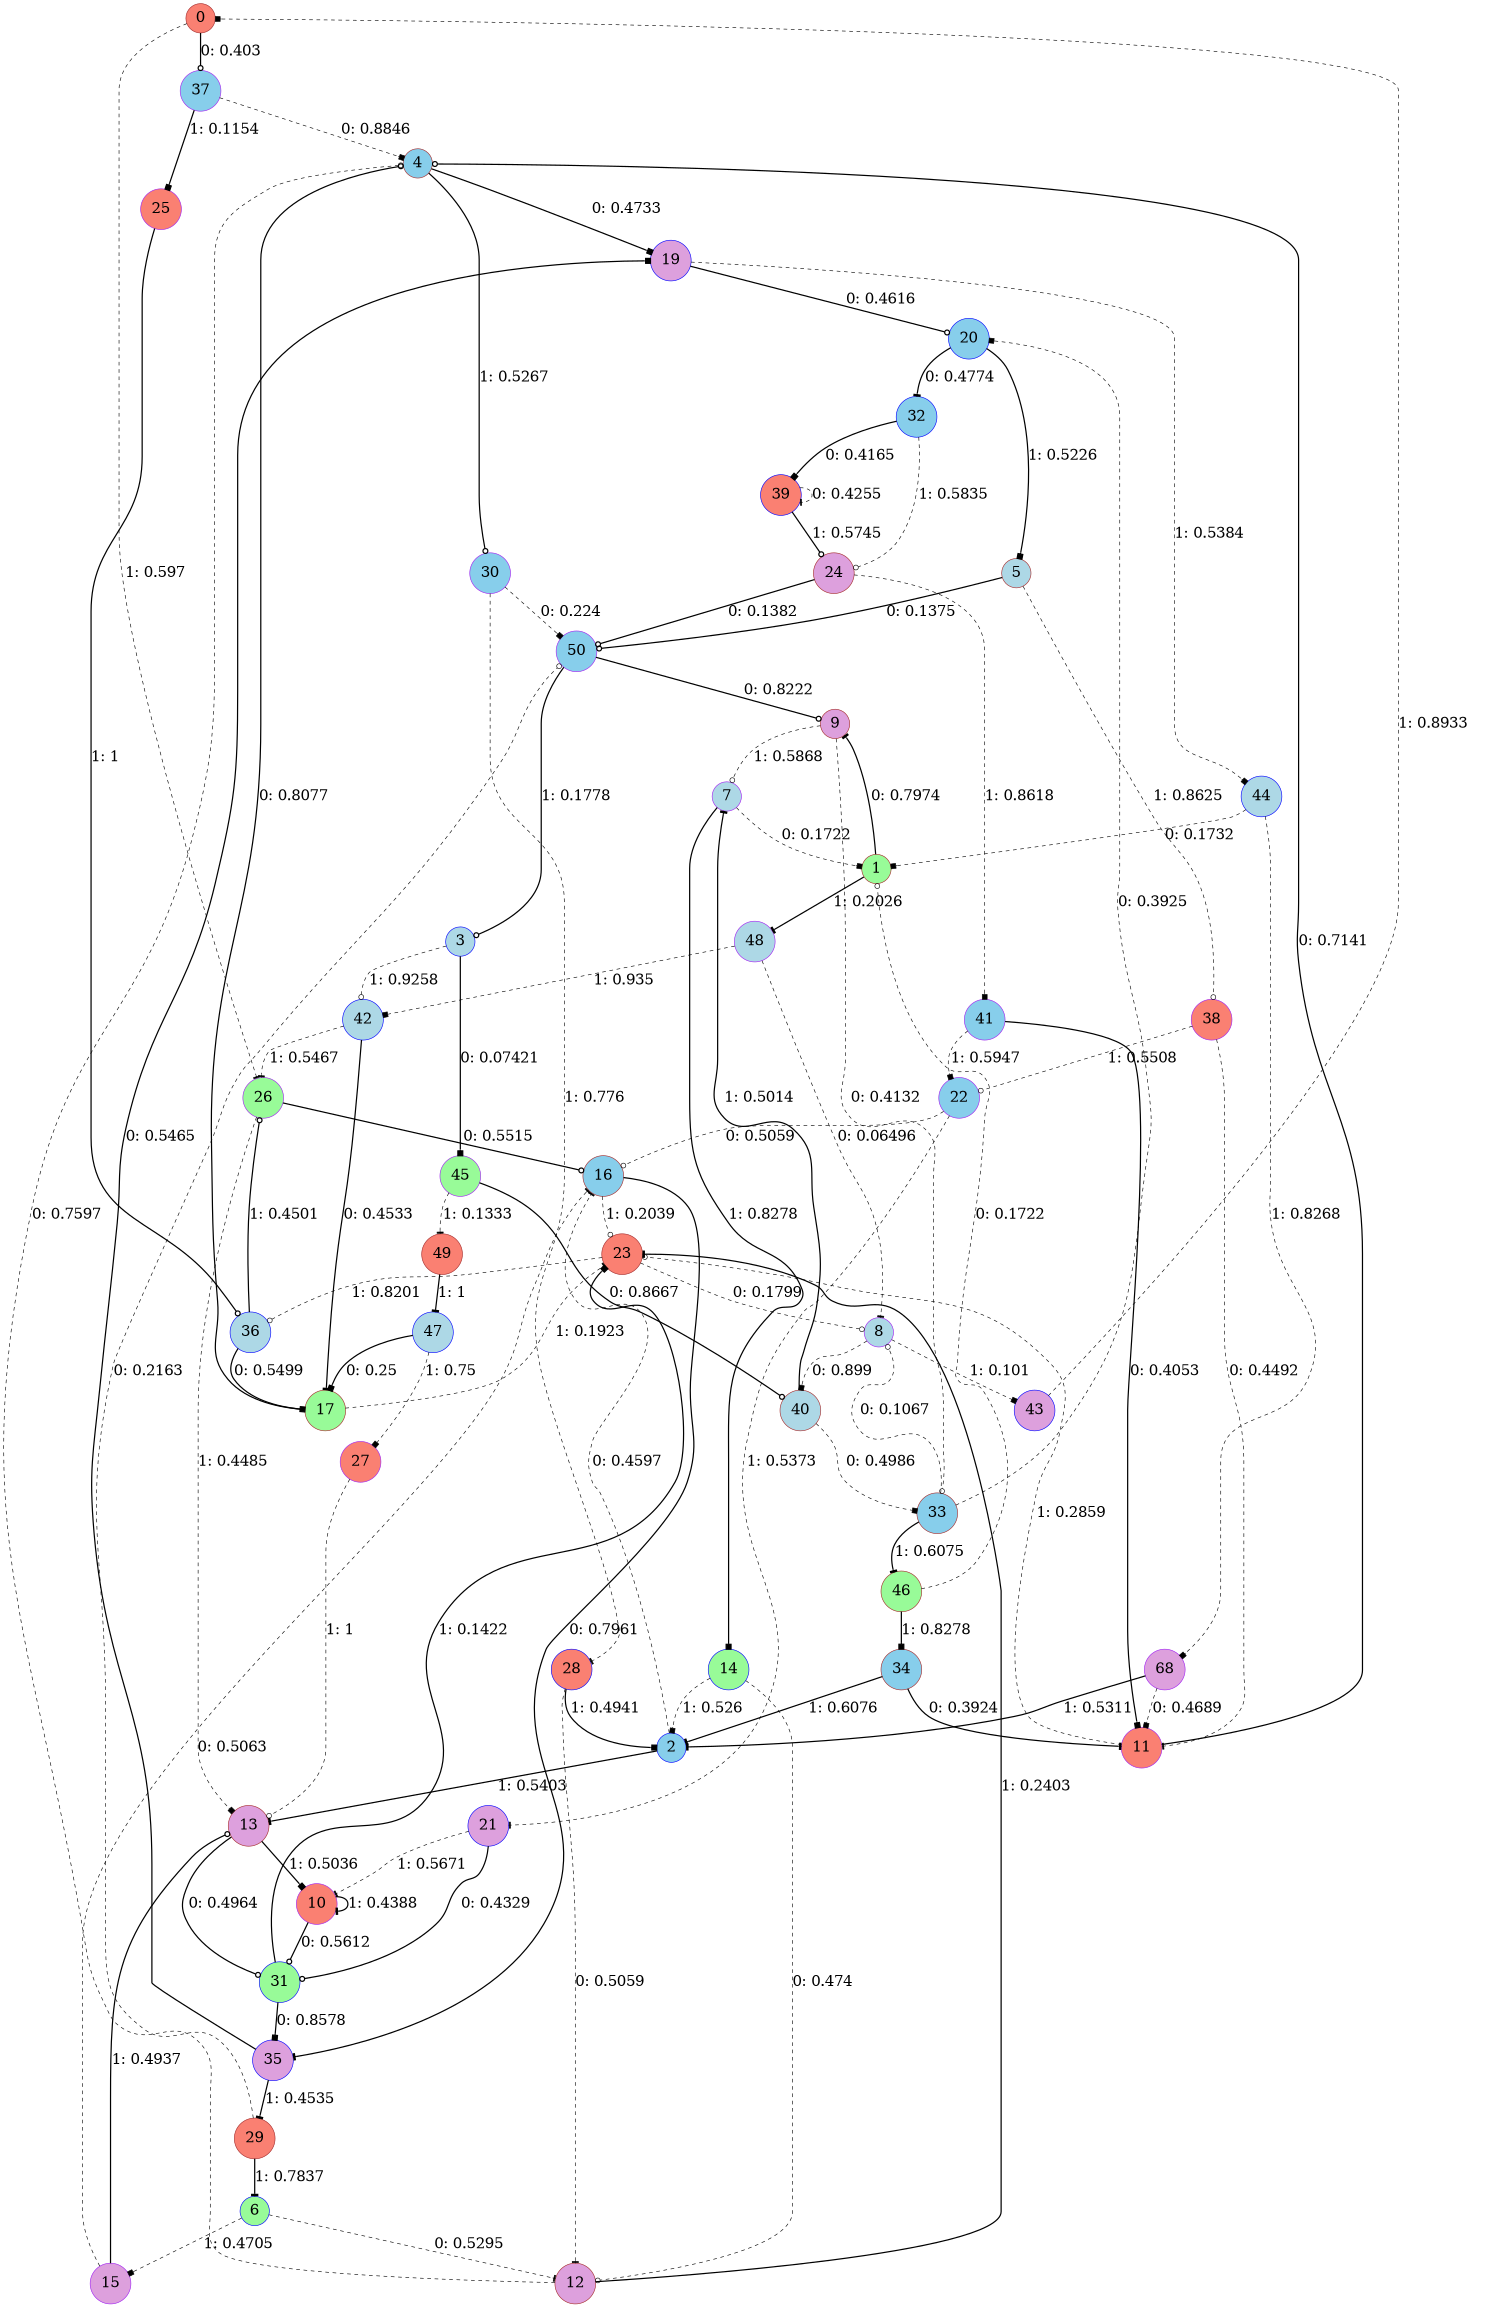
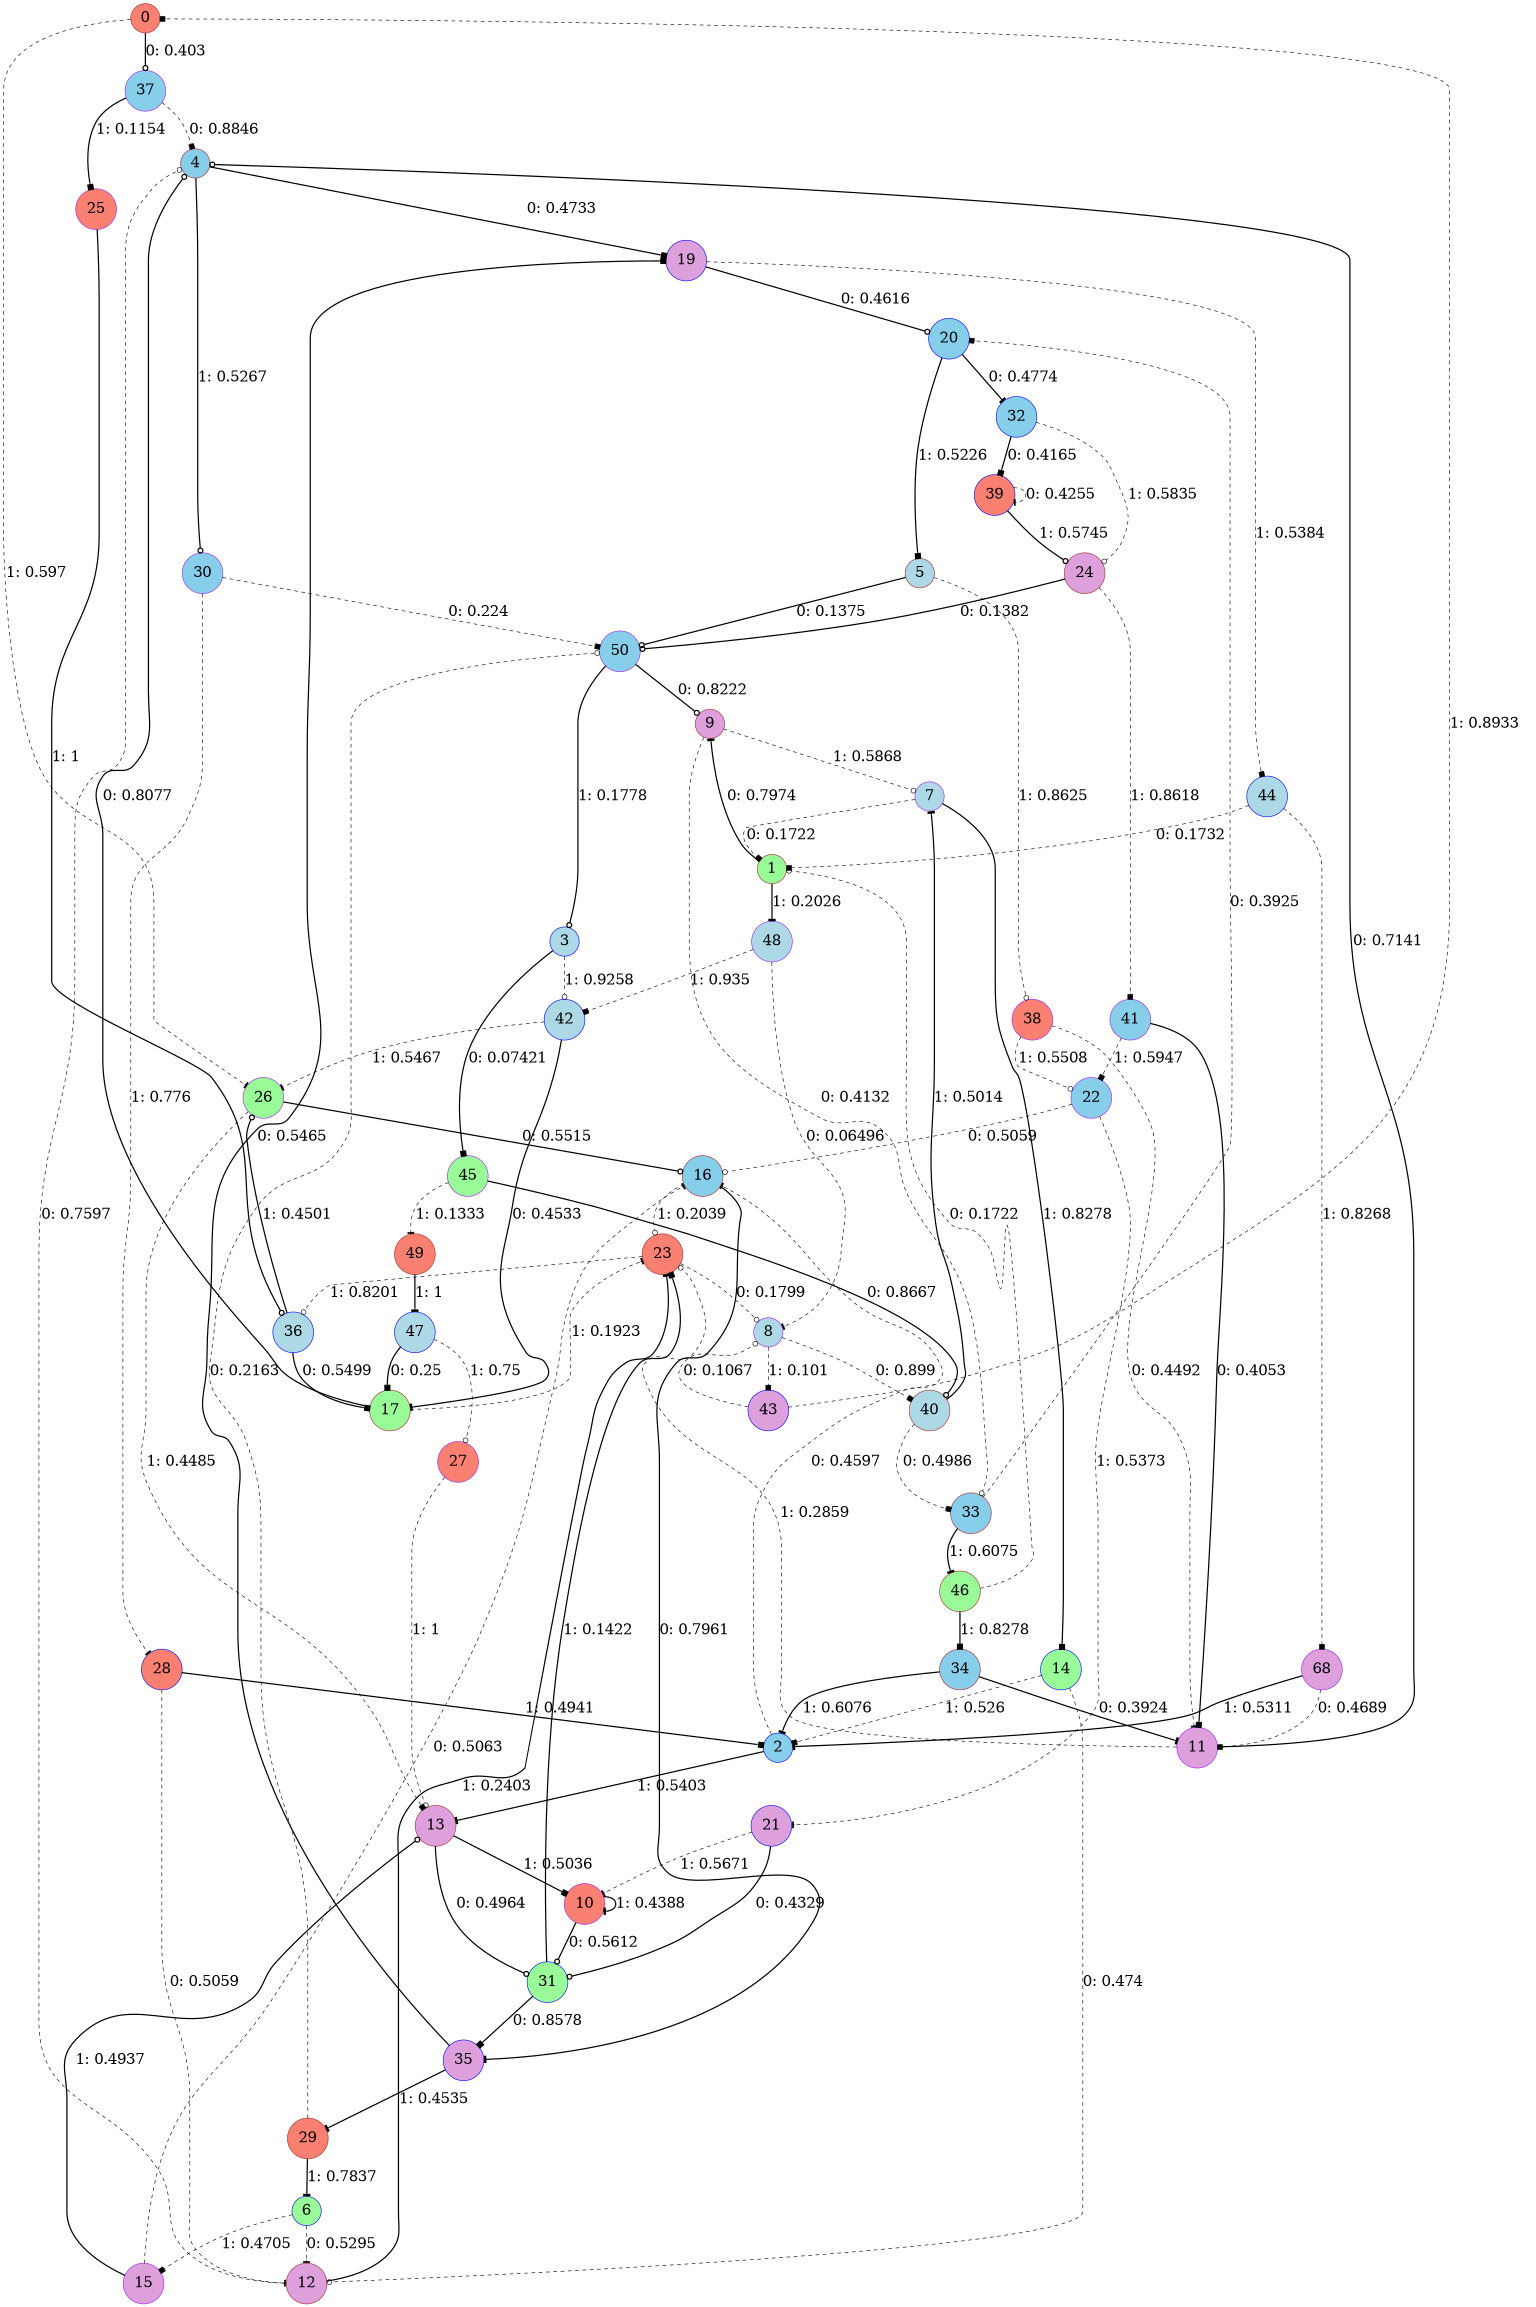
(411, 1395) -> (470, 1381)
(867, 1437) -> (680, 1371)
(1142, 1748) -> (1197, 1748)
